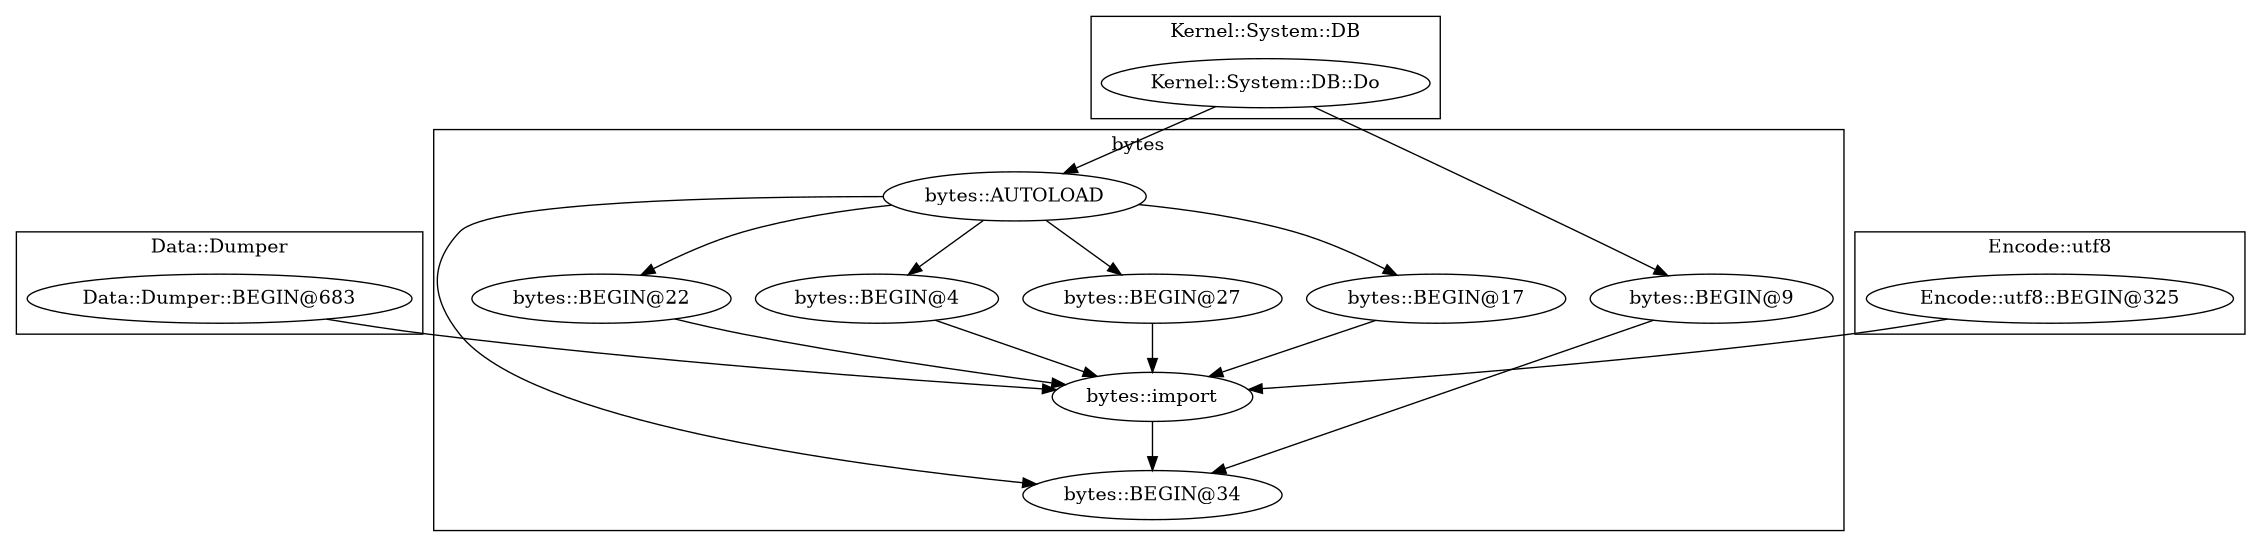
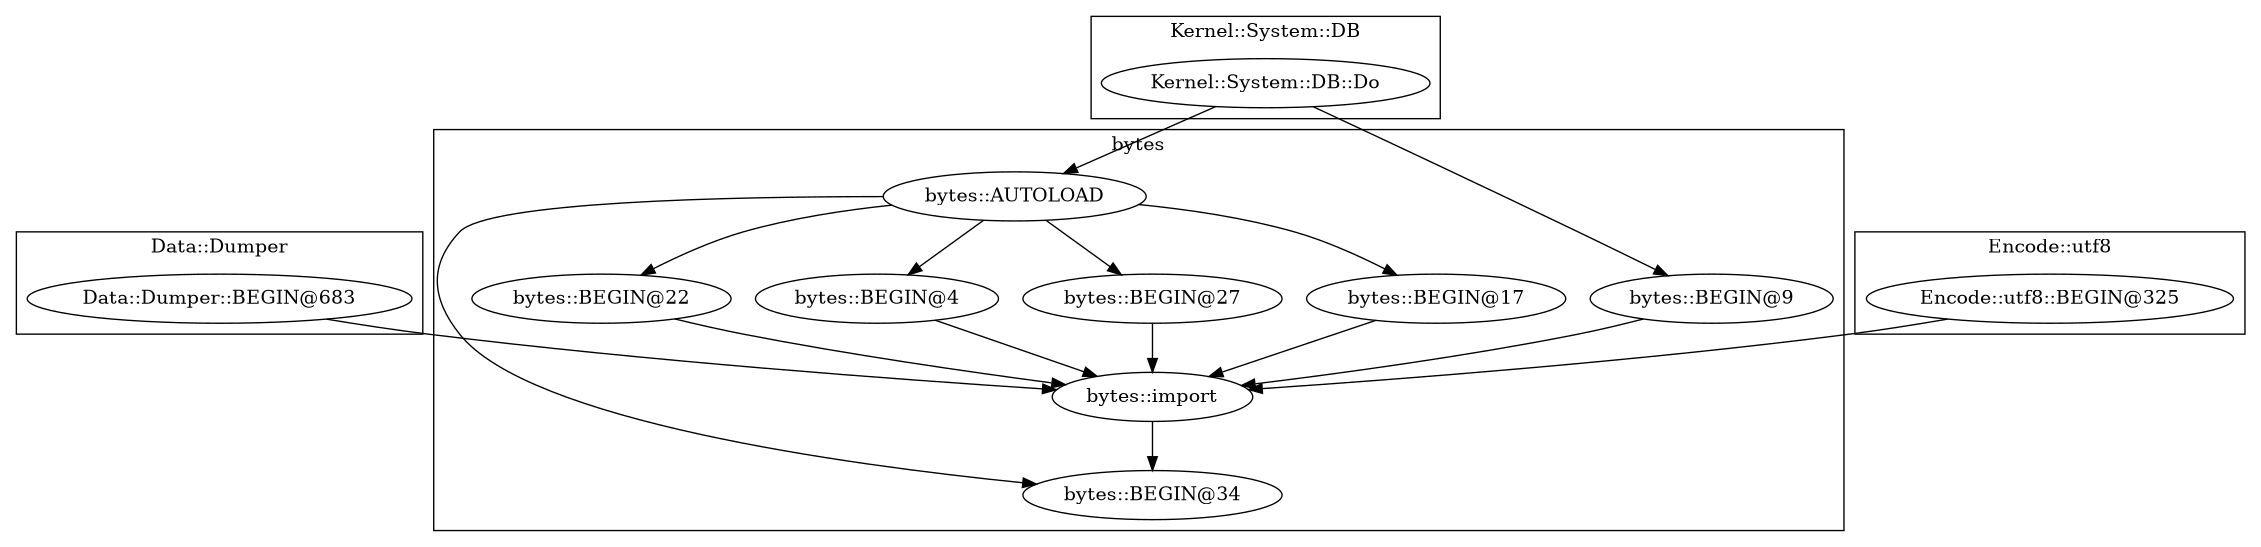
(1439, 394) -> (1450, 357)
